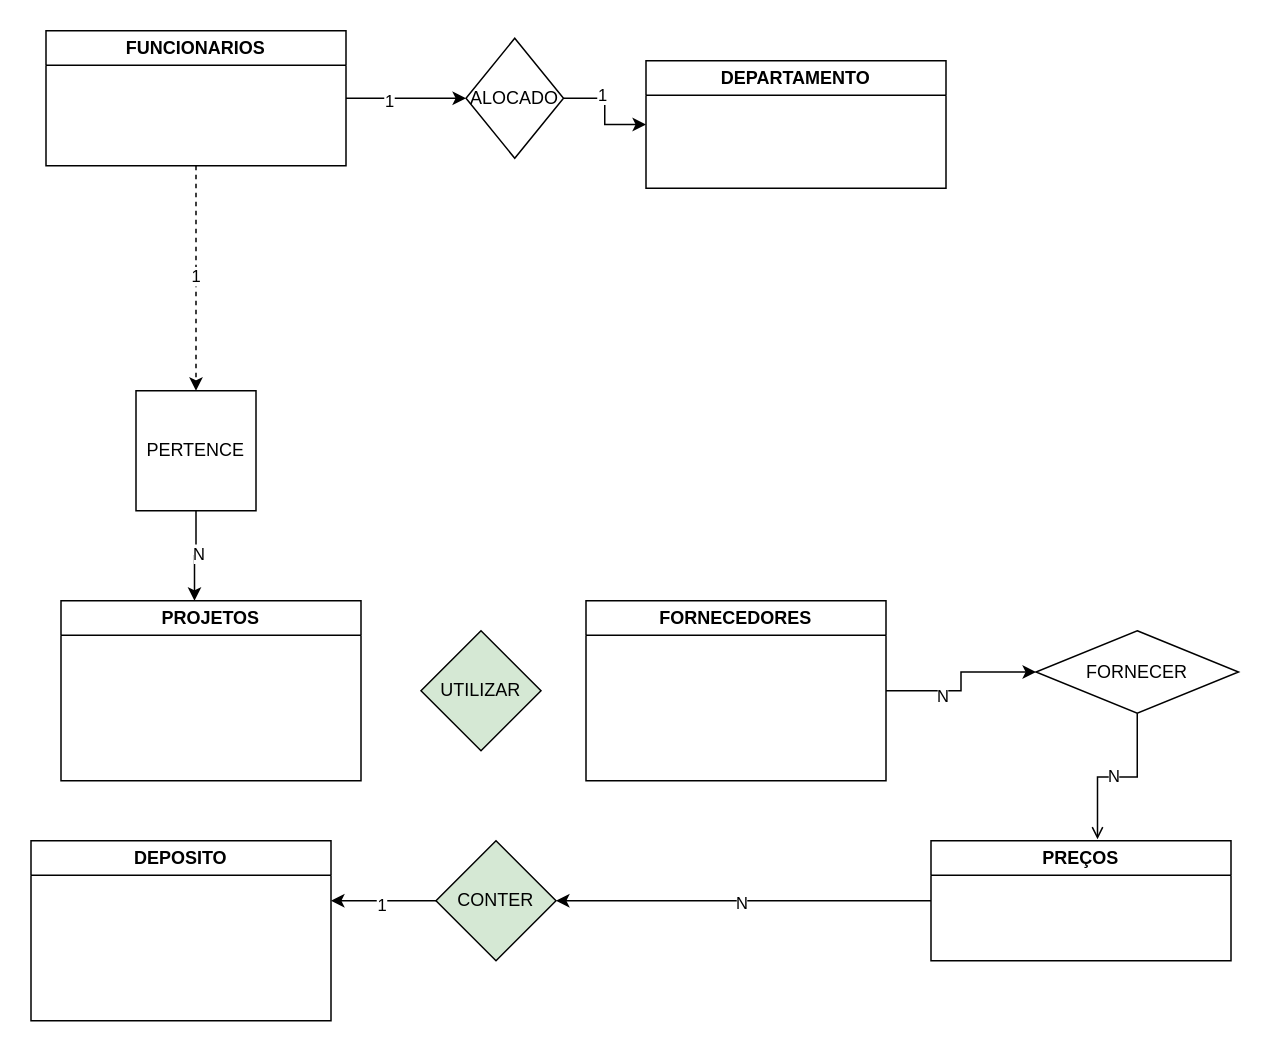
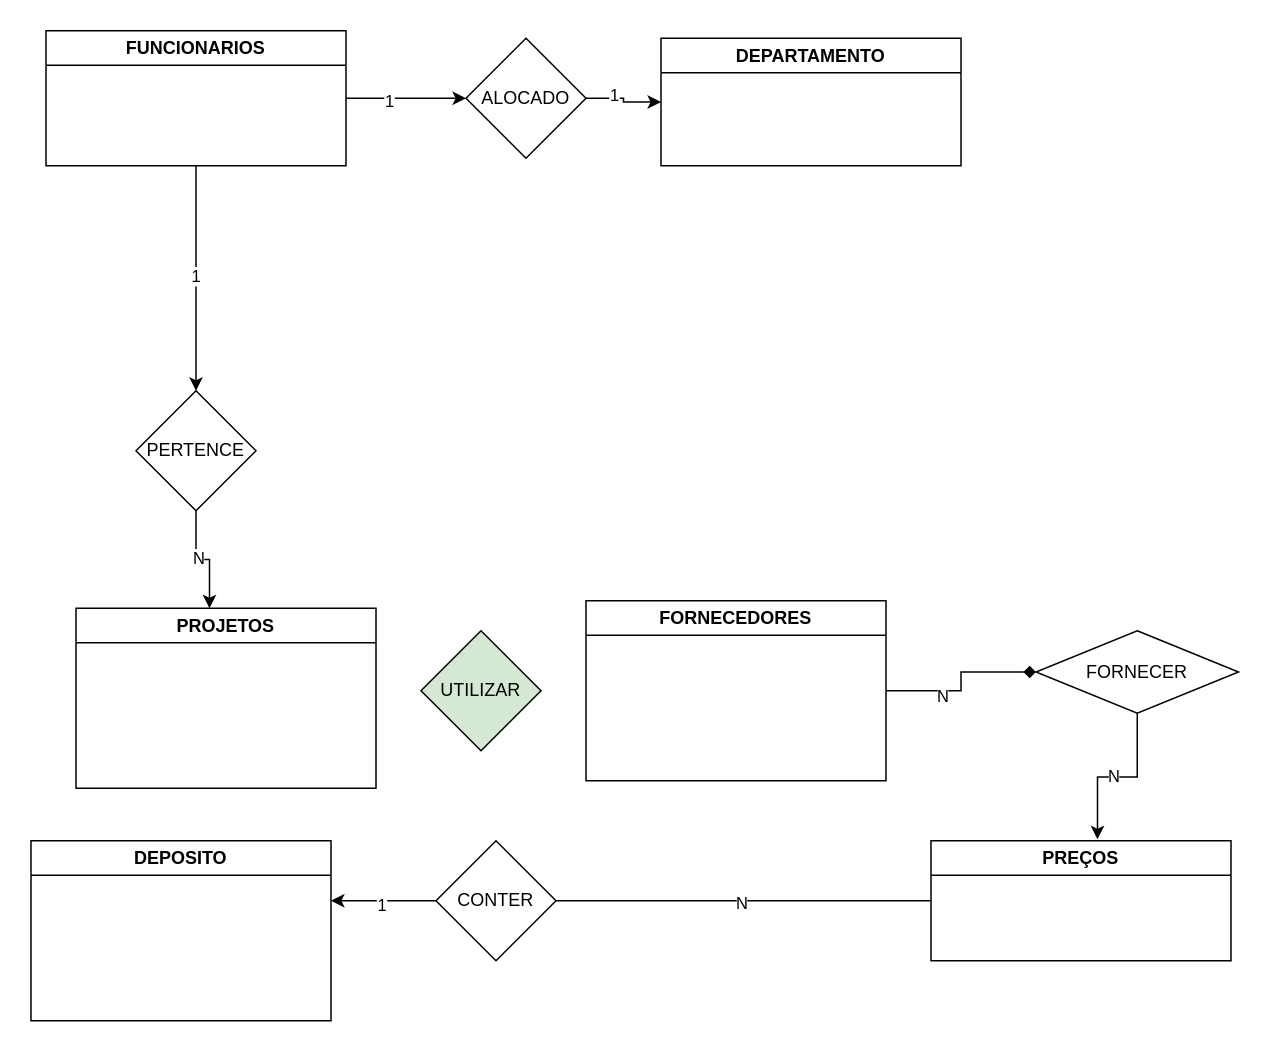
(515, 98) -> (526, 98)
(796, 125) -> (811, 102)
(196, 217) -> (196, 217)
(196, 451) -> (196, 451)
(1024, 672) -> (1023, 672)
(211, 691) -> (226, 698)
(1097, 830) -> (1097, 828)
(496, 901) -> (496, 901)
(567, 901) -> (563, 901)
